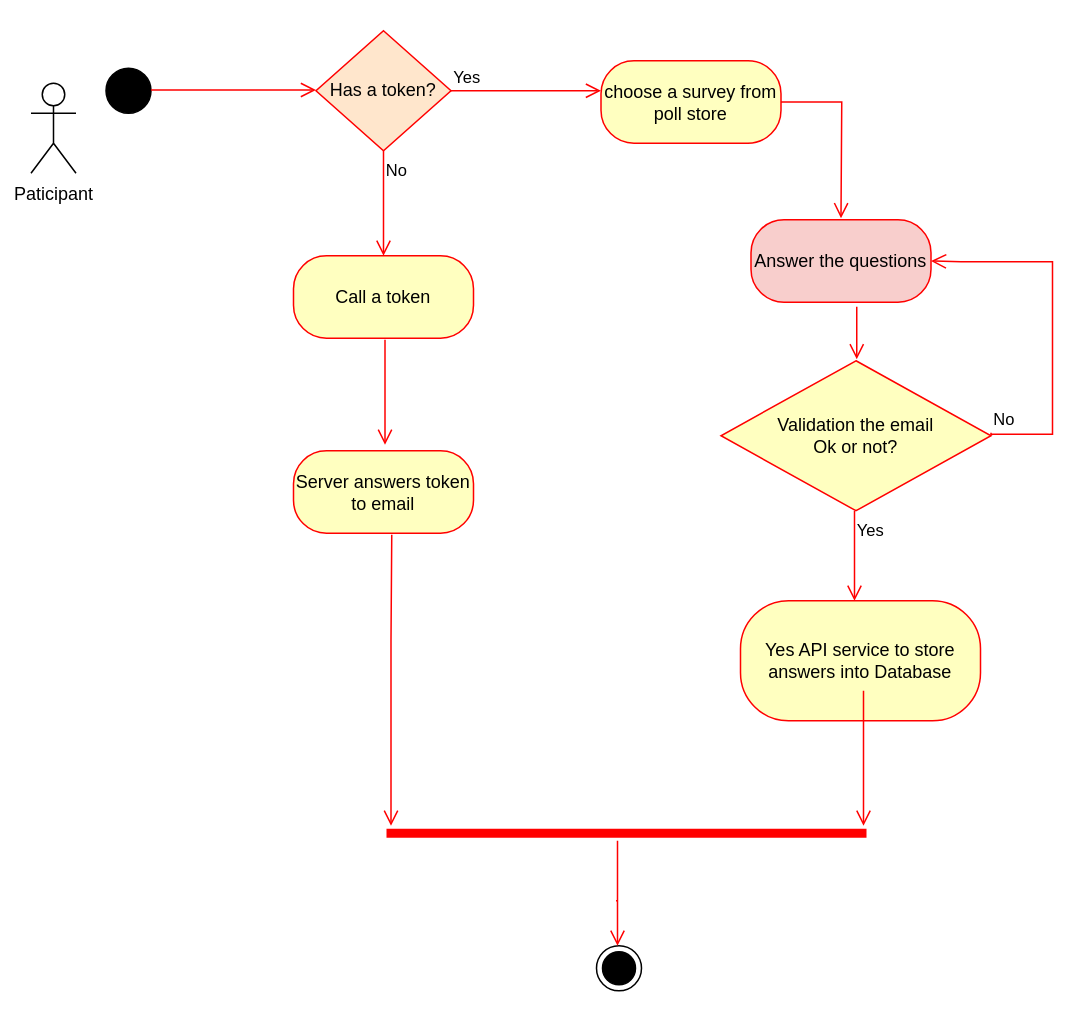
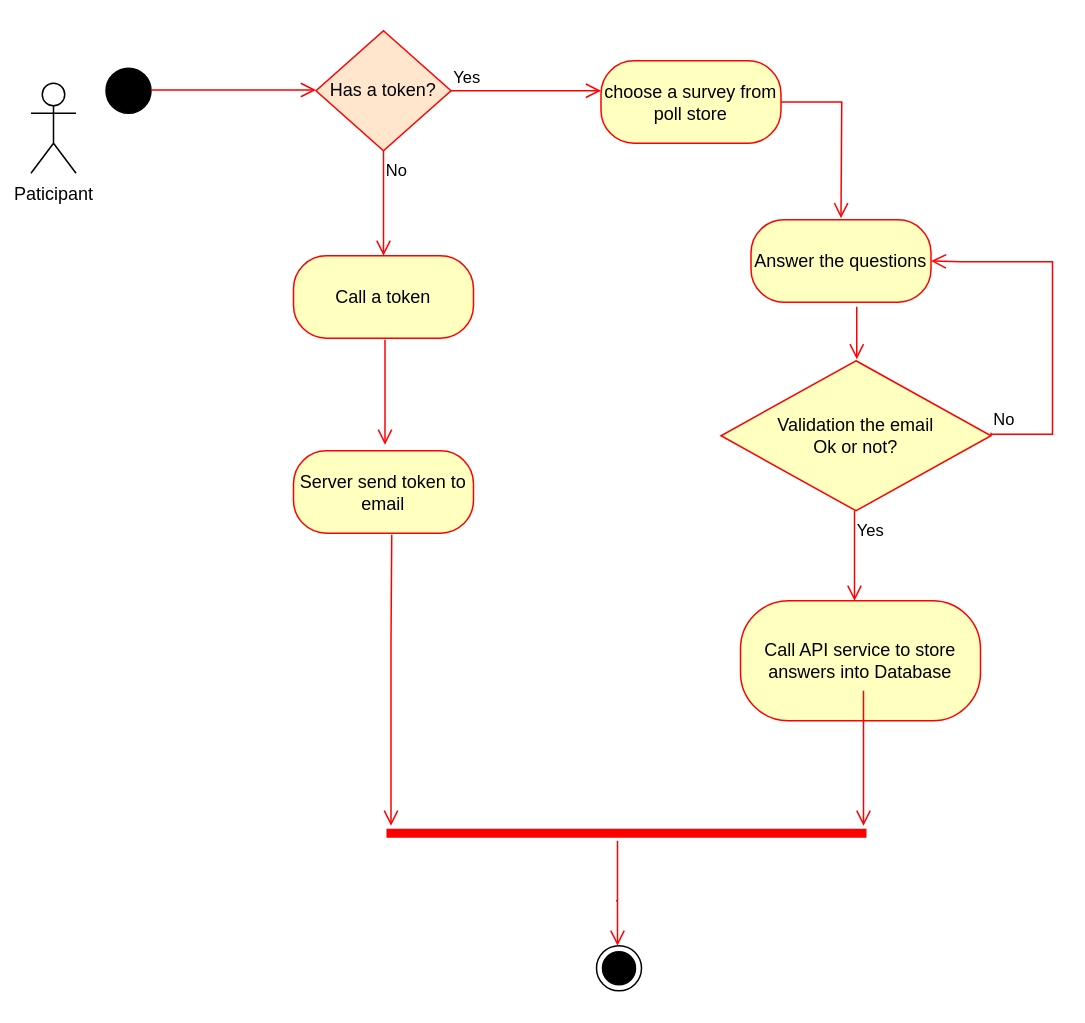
(841, 261) -> (841, 261)
(383, 493) -> (383, 493)
(860, 661) -> (860, 661)
